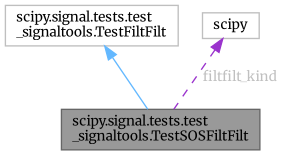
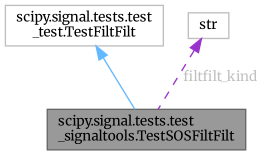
(92, 26) -> (84, 26)
(231, 26) -> (209, 26)
